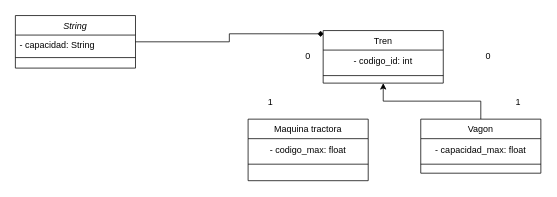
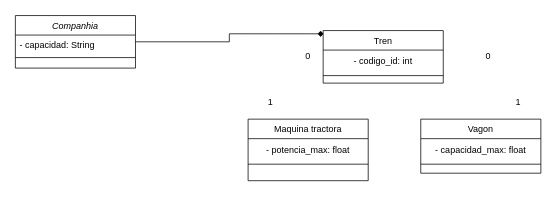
(75, 26) -> (75, 26)
(480, 109) -> none
(308, 150) -> (308, 150)
